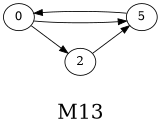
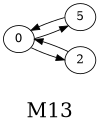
(108, 42) -> (56, 46)
